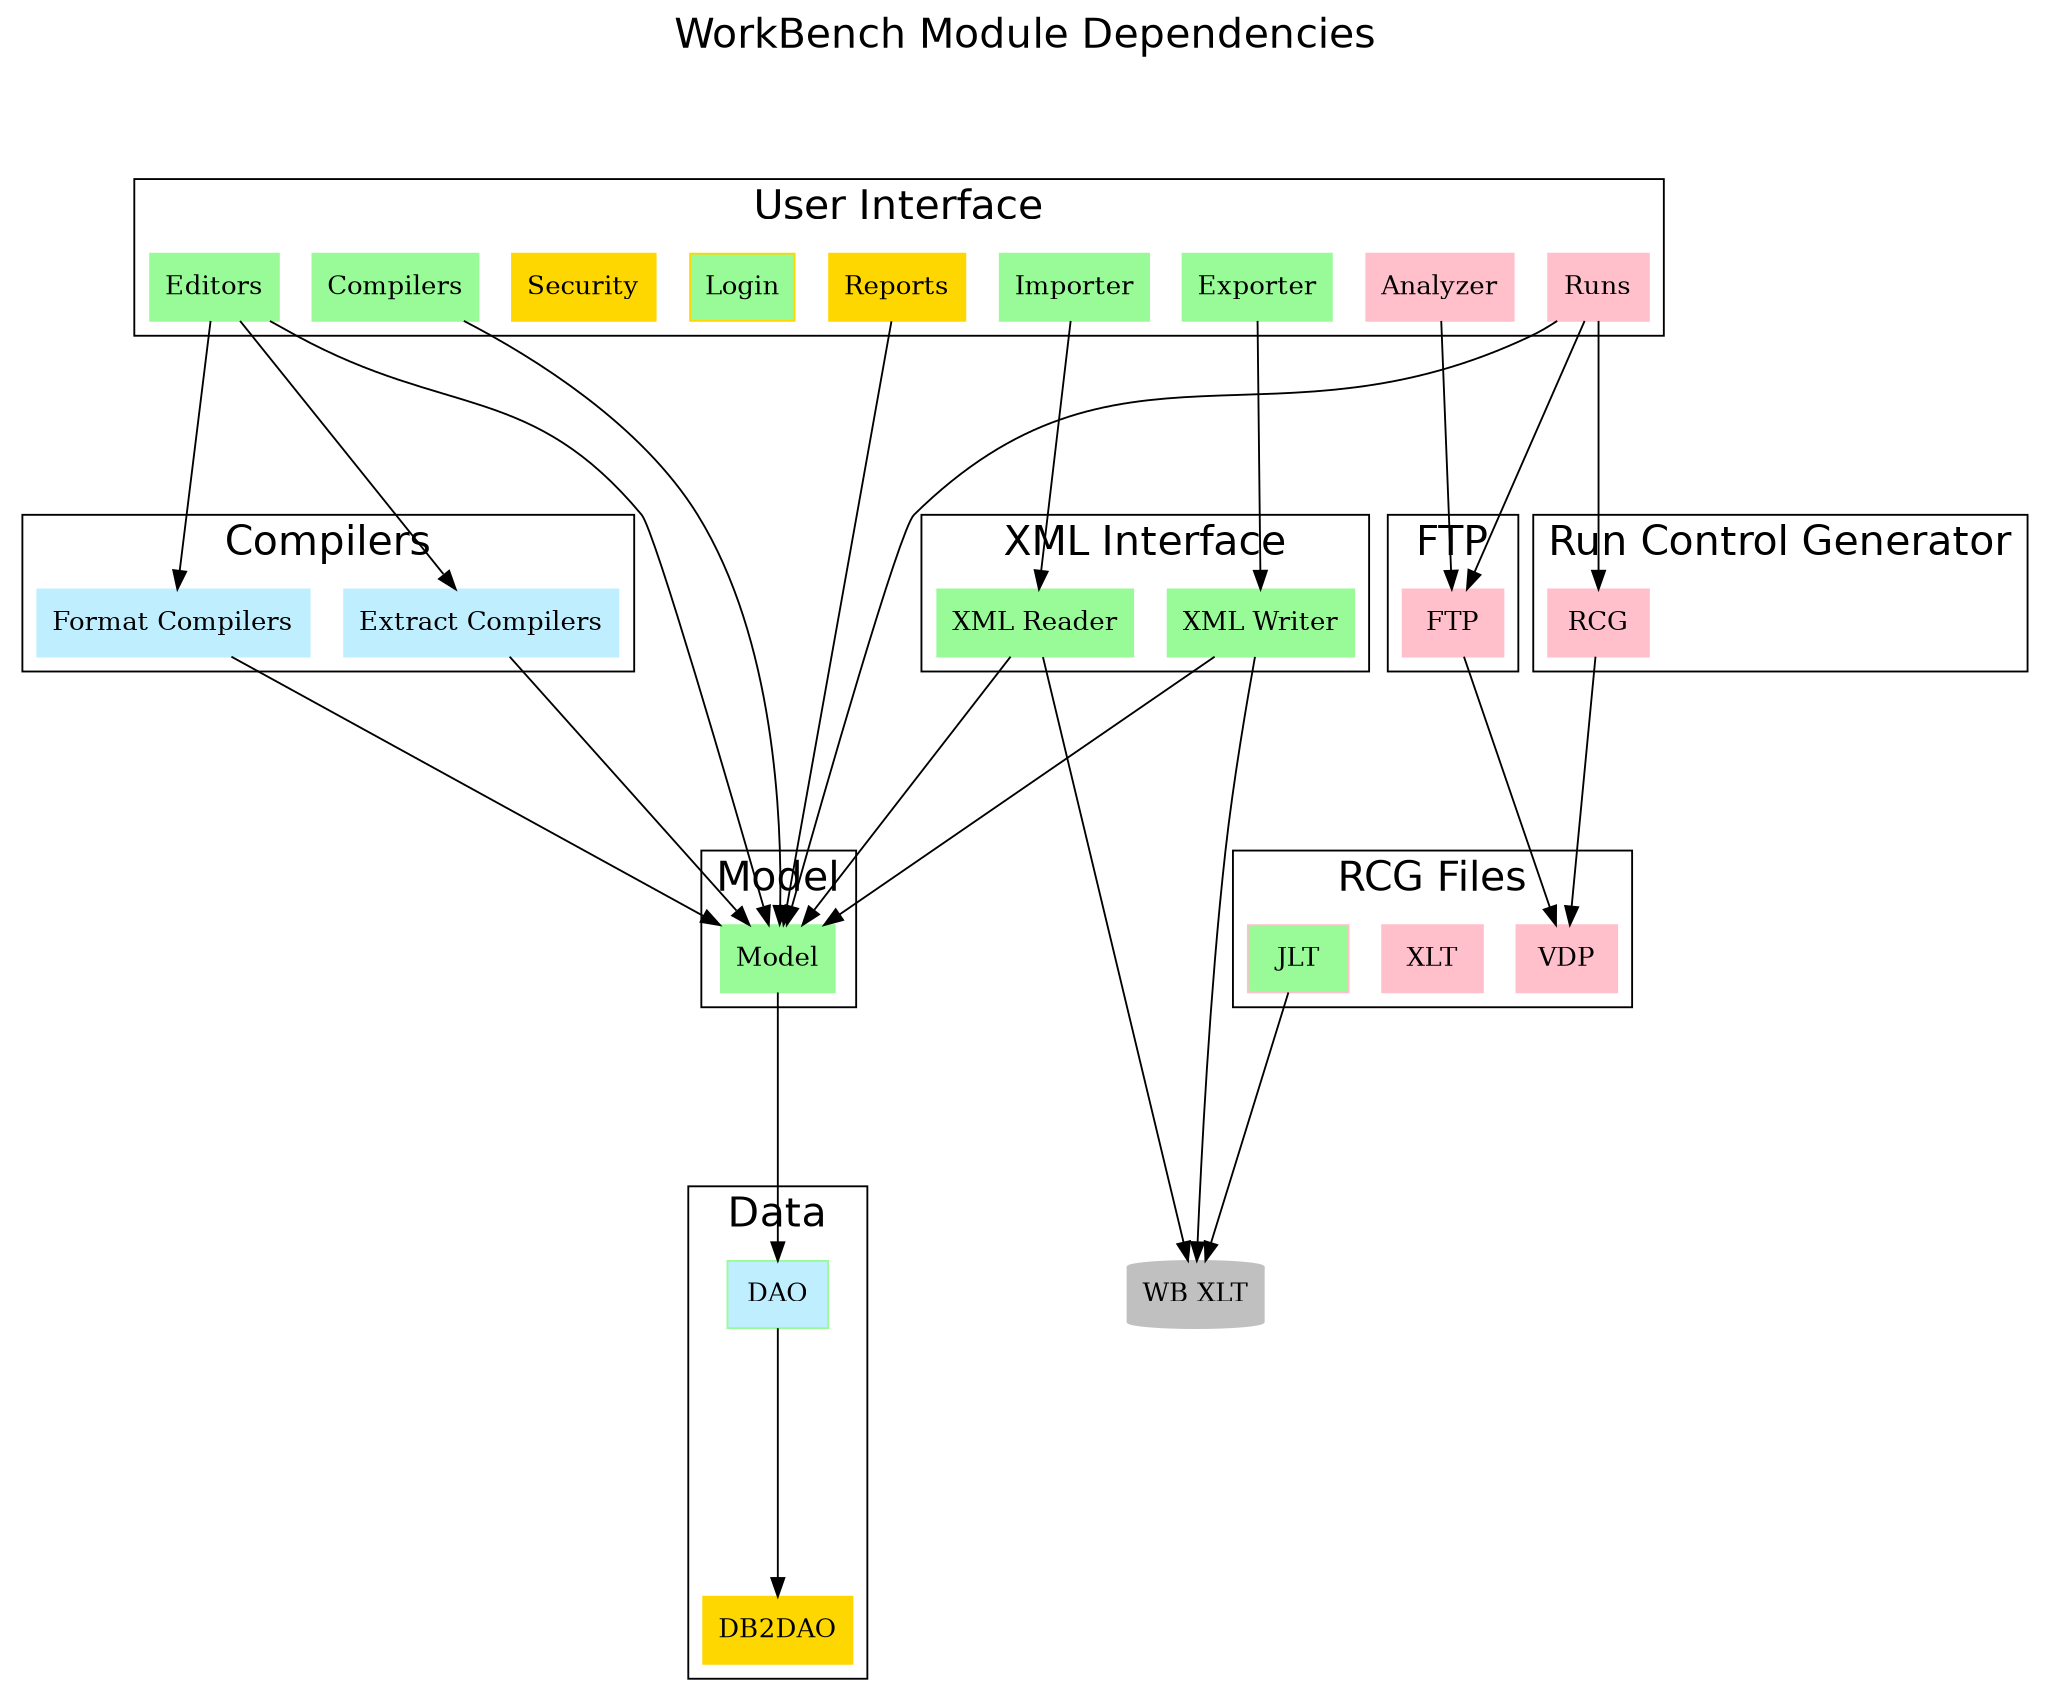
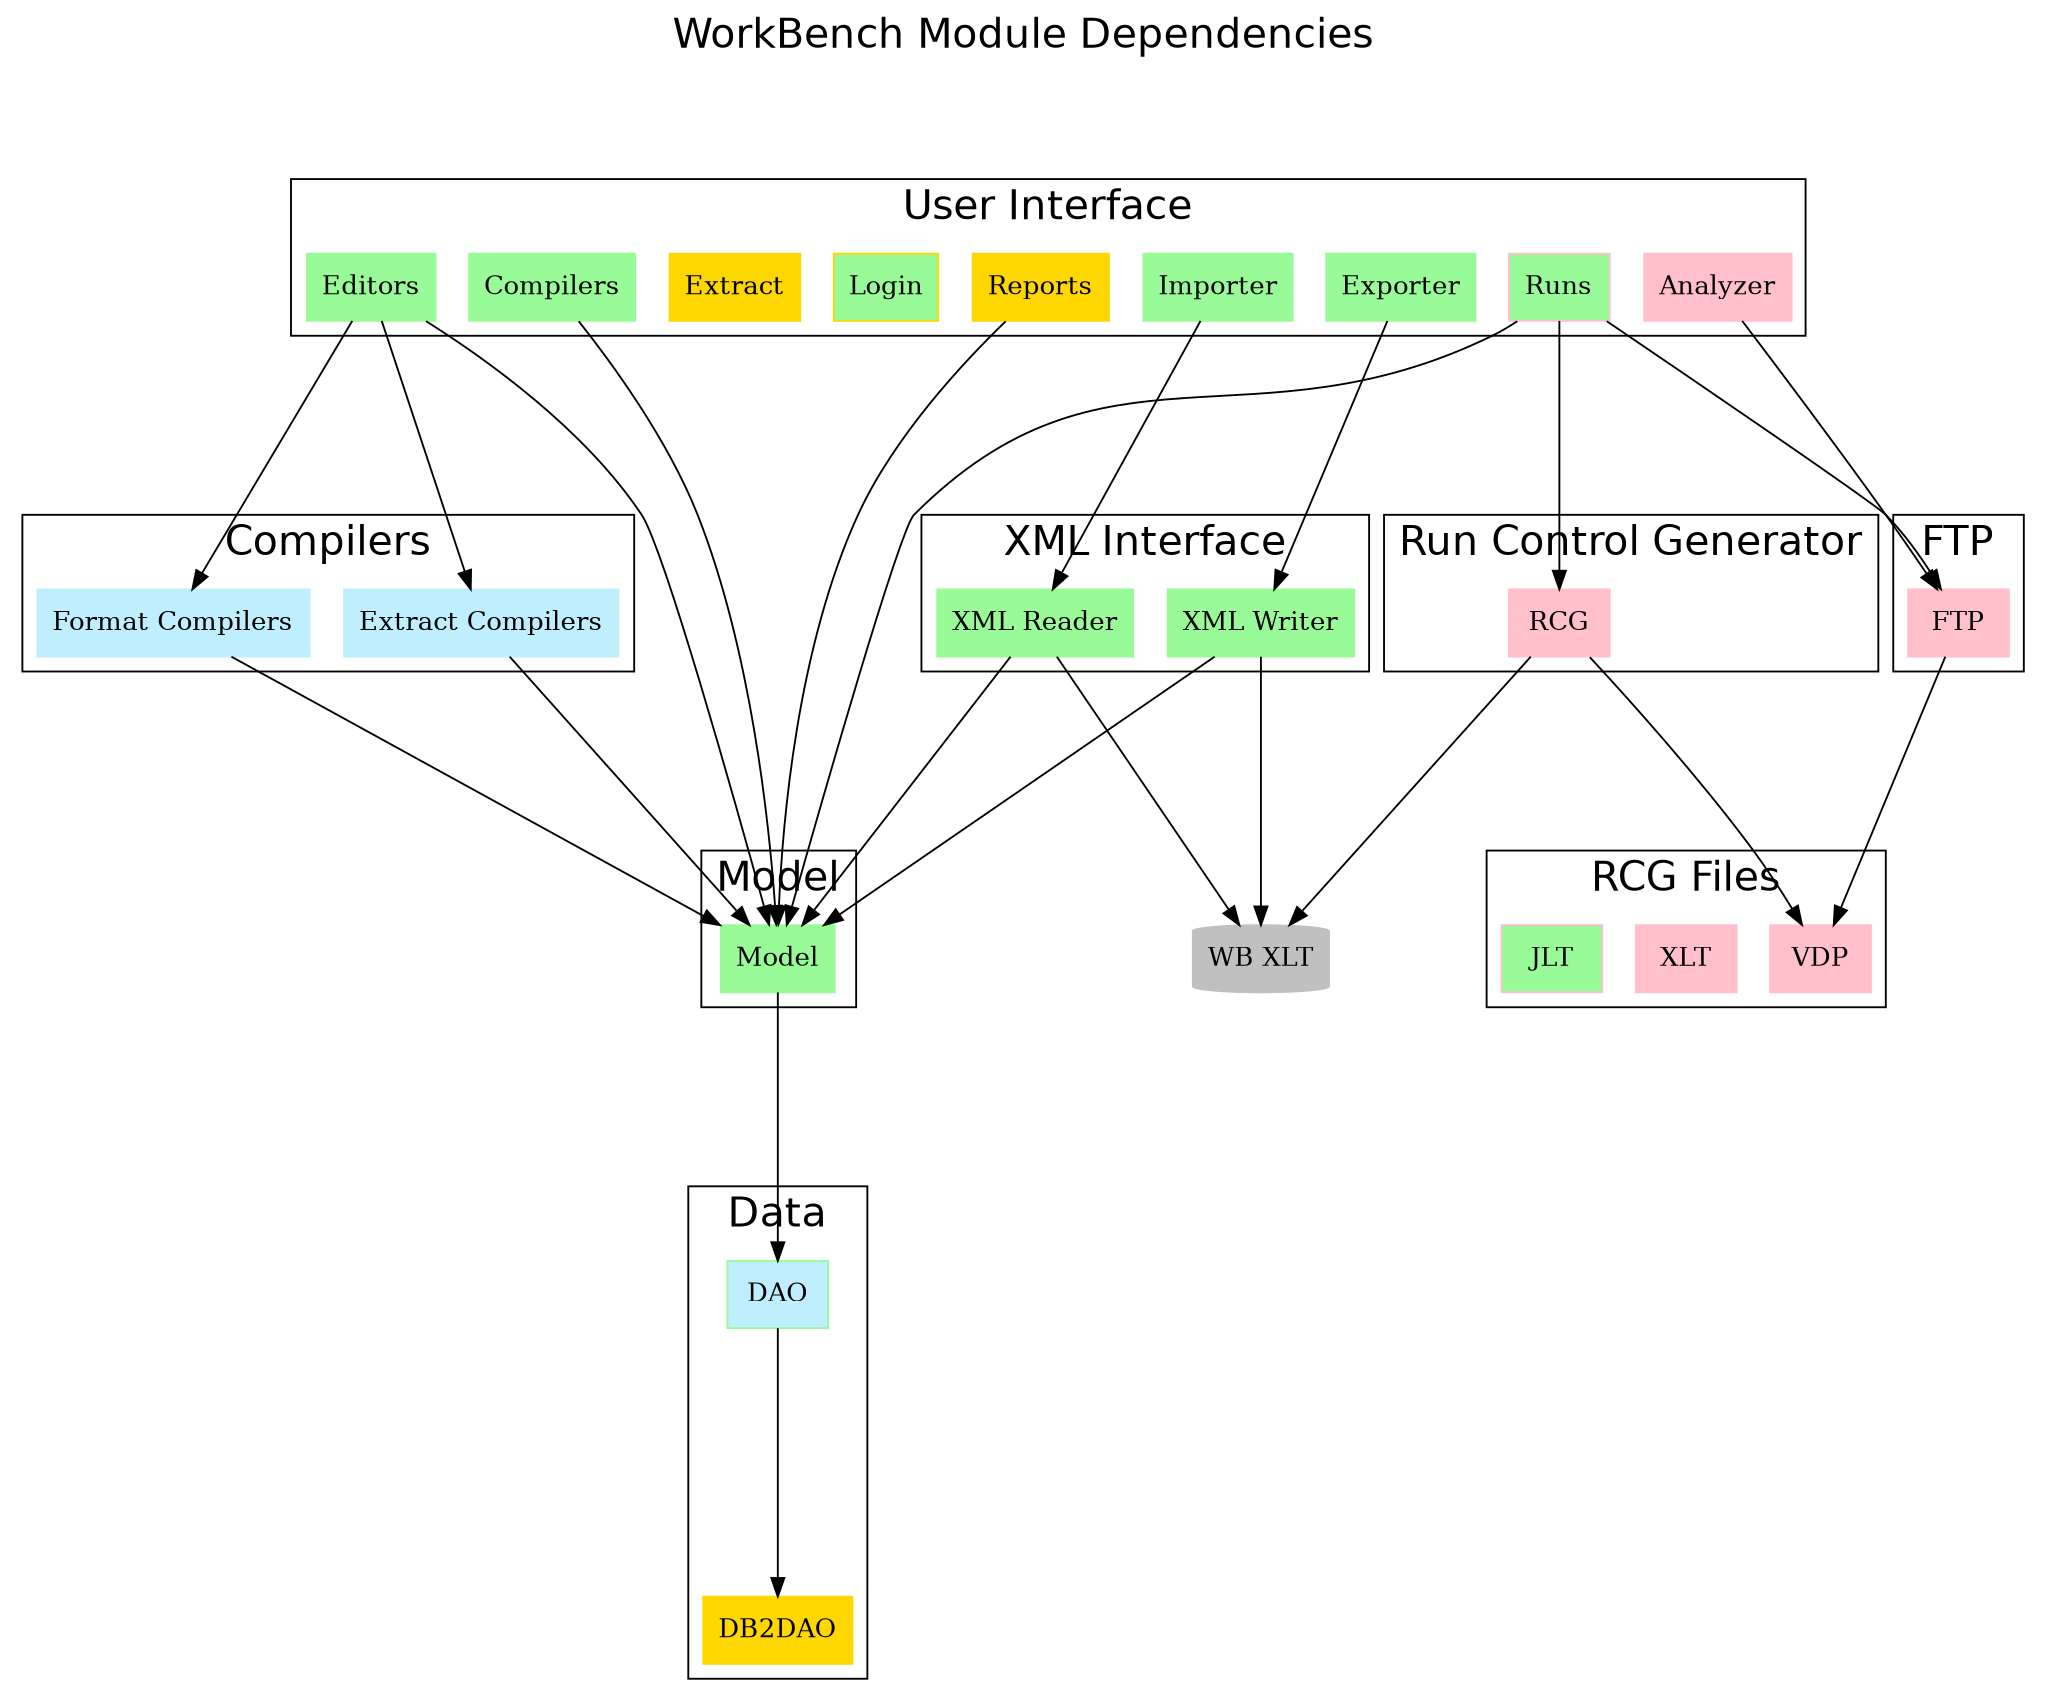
(584, 287) -> (735, 287)
(1599, 287) -> (1559, 287)
(1250, 1118) -> (1417, 784)
